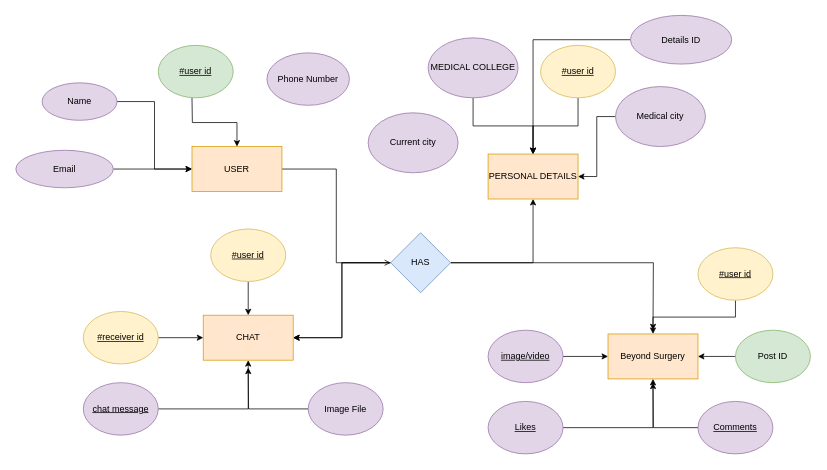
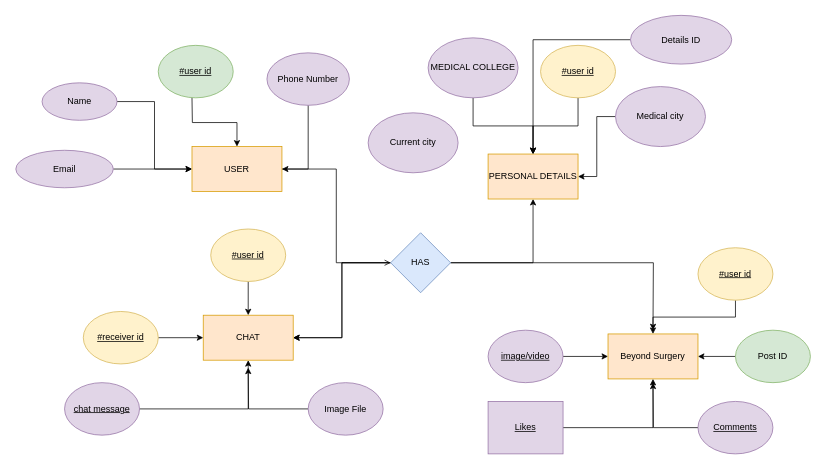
none -> (308, 136)
(120, 409) -> (102, 409)
(525, 428) -> (525, 428)
